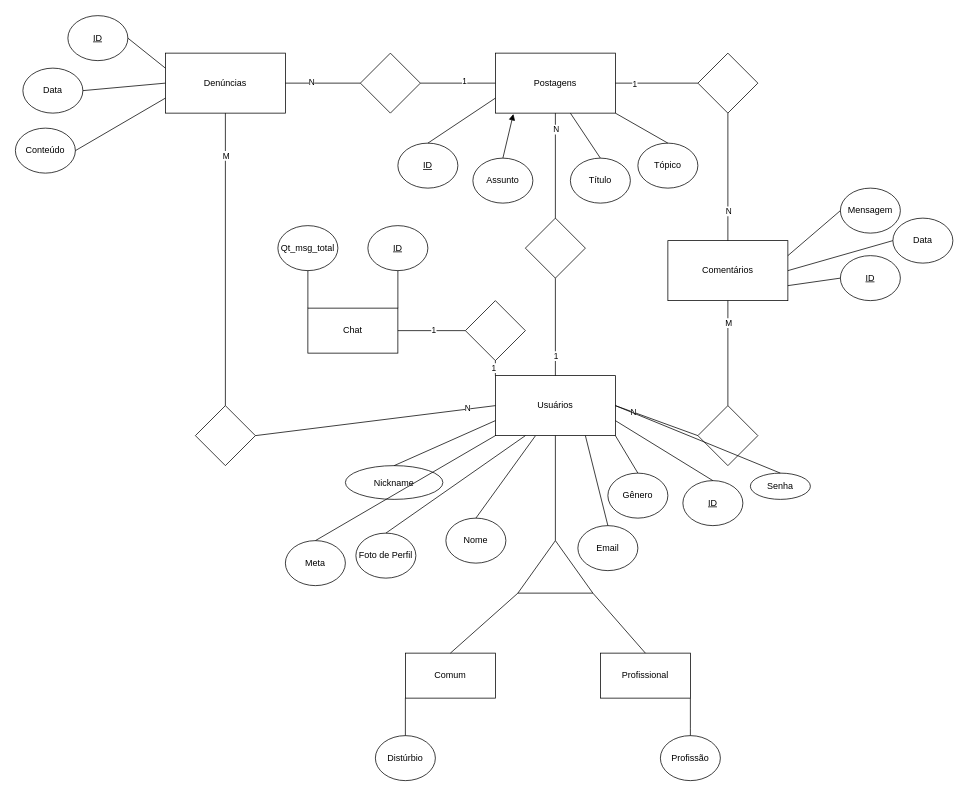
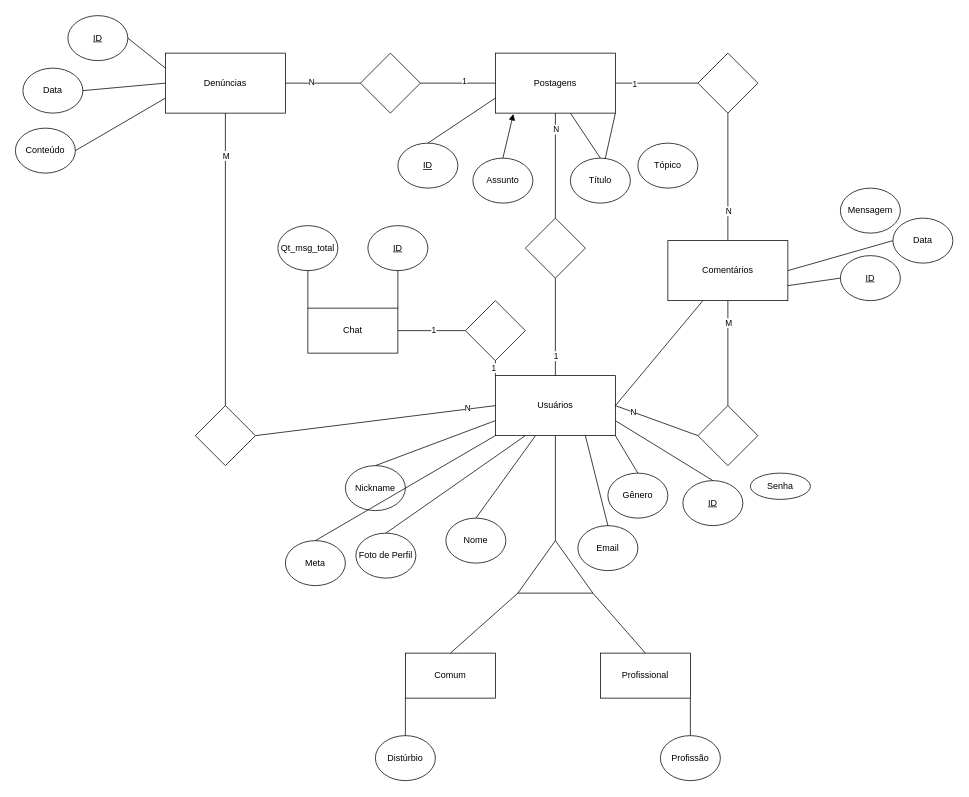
(642, 128) -> (610, 136)
(814, 233) -> none
(704, 442) -> (660, 352)
(394, 482) -> (375, 488)
